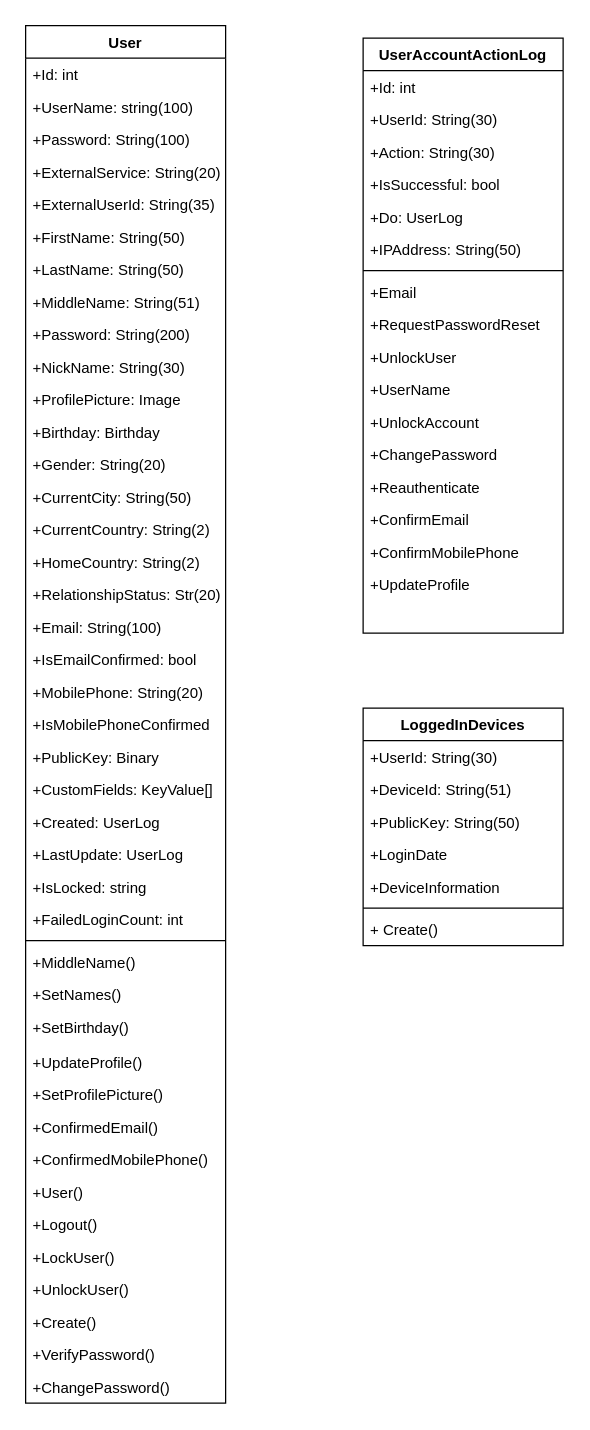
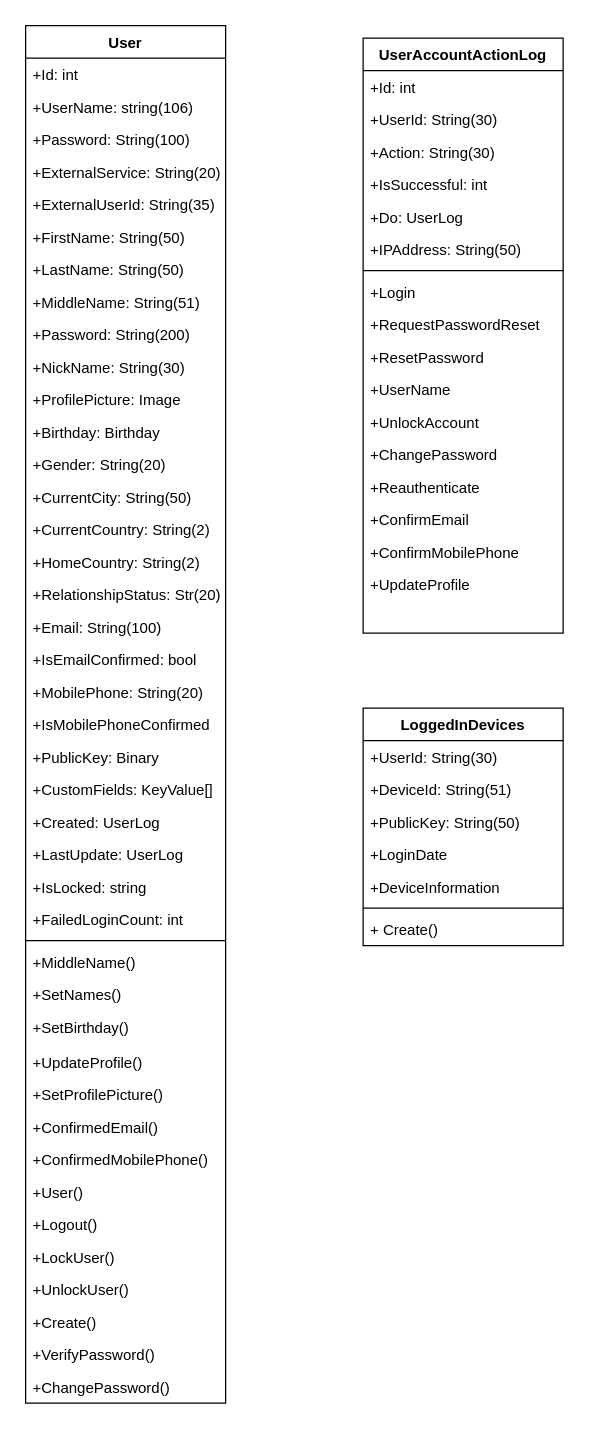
(119, 108) -> (119, 108)
(442, 185) -> (438, 185)
(391, 293) -> (393, 293)
(414, 358) -> (429, 358)
